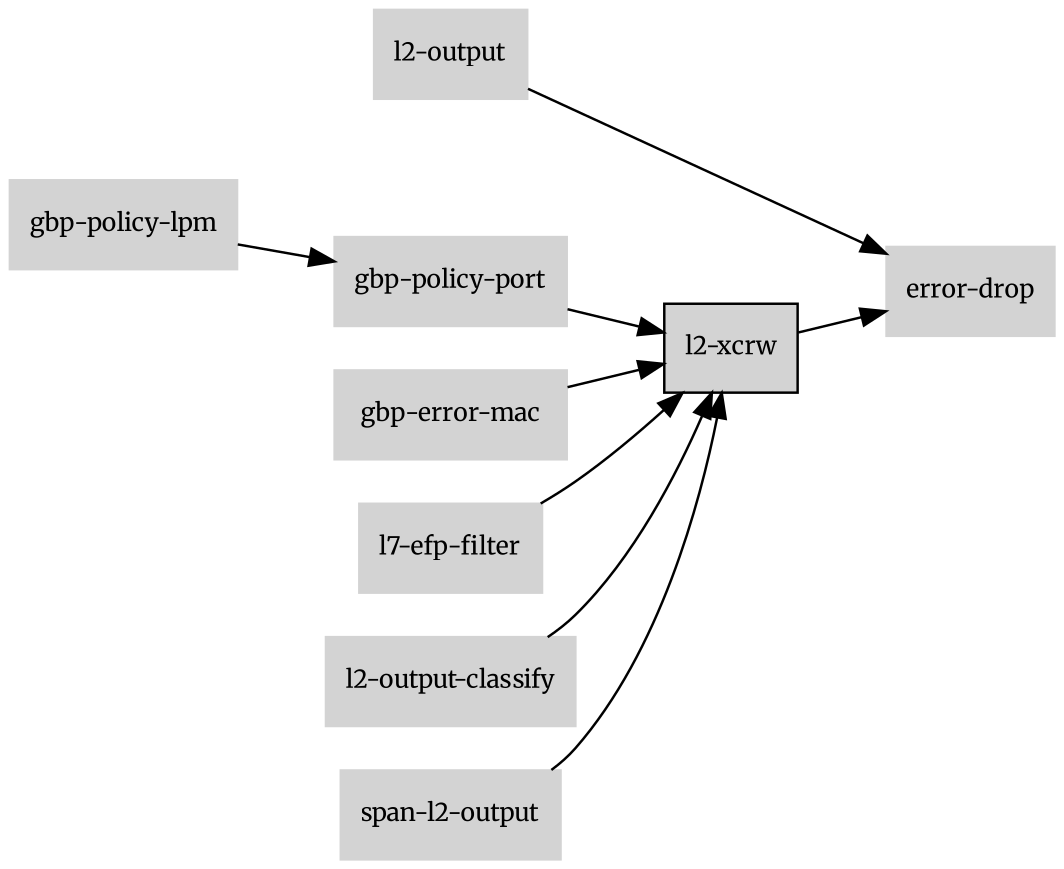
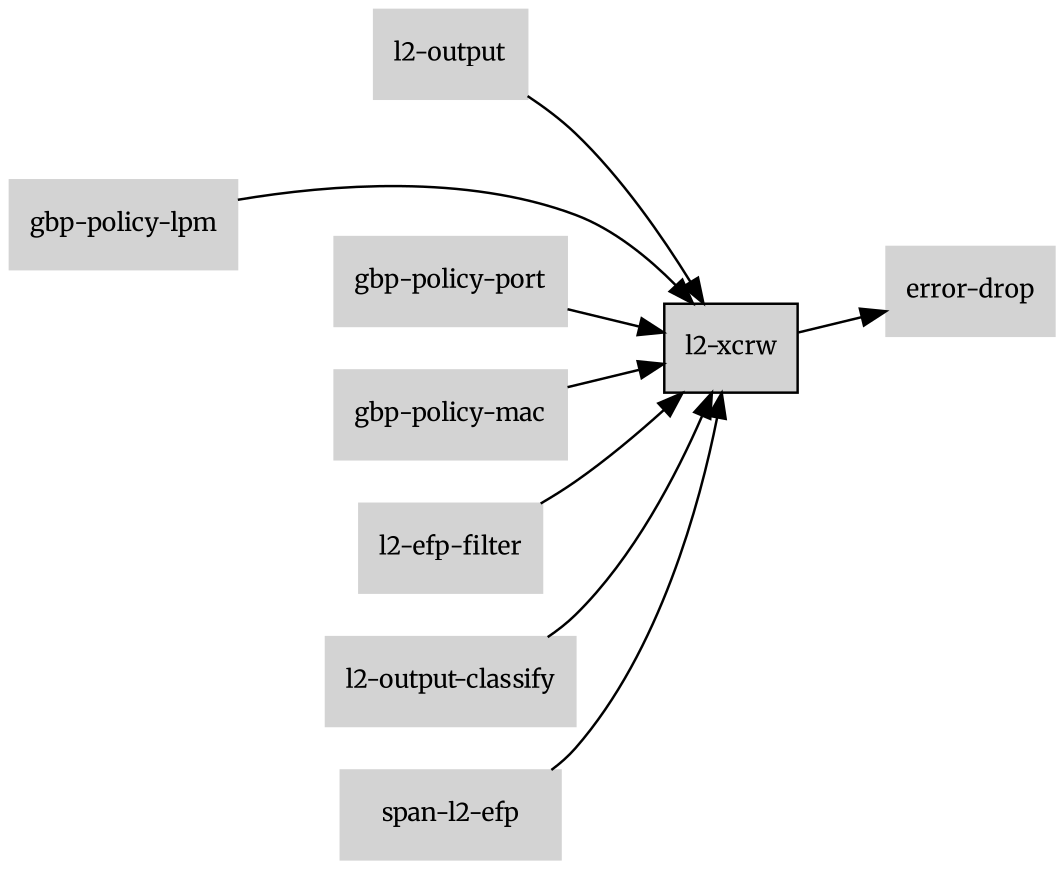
(696, 166) -> (618, 180)
(274, 251) -> (469, 191)
(451, 415) -> (451, 415)
(451, 548) -> (451, 548)
(451, 815) -> (451, 815)
